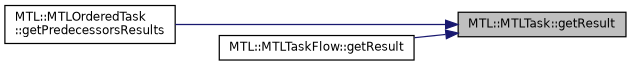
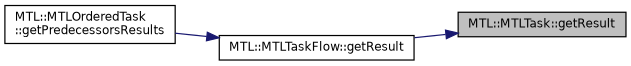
(310, 24) -> (191, 35)
